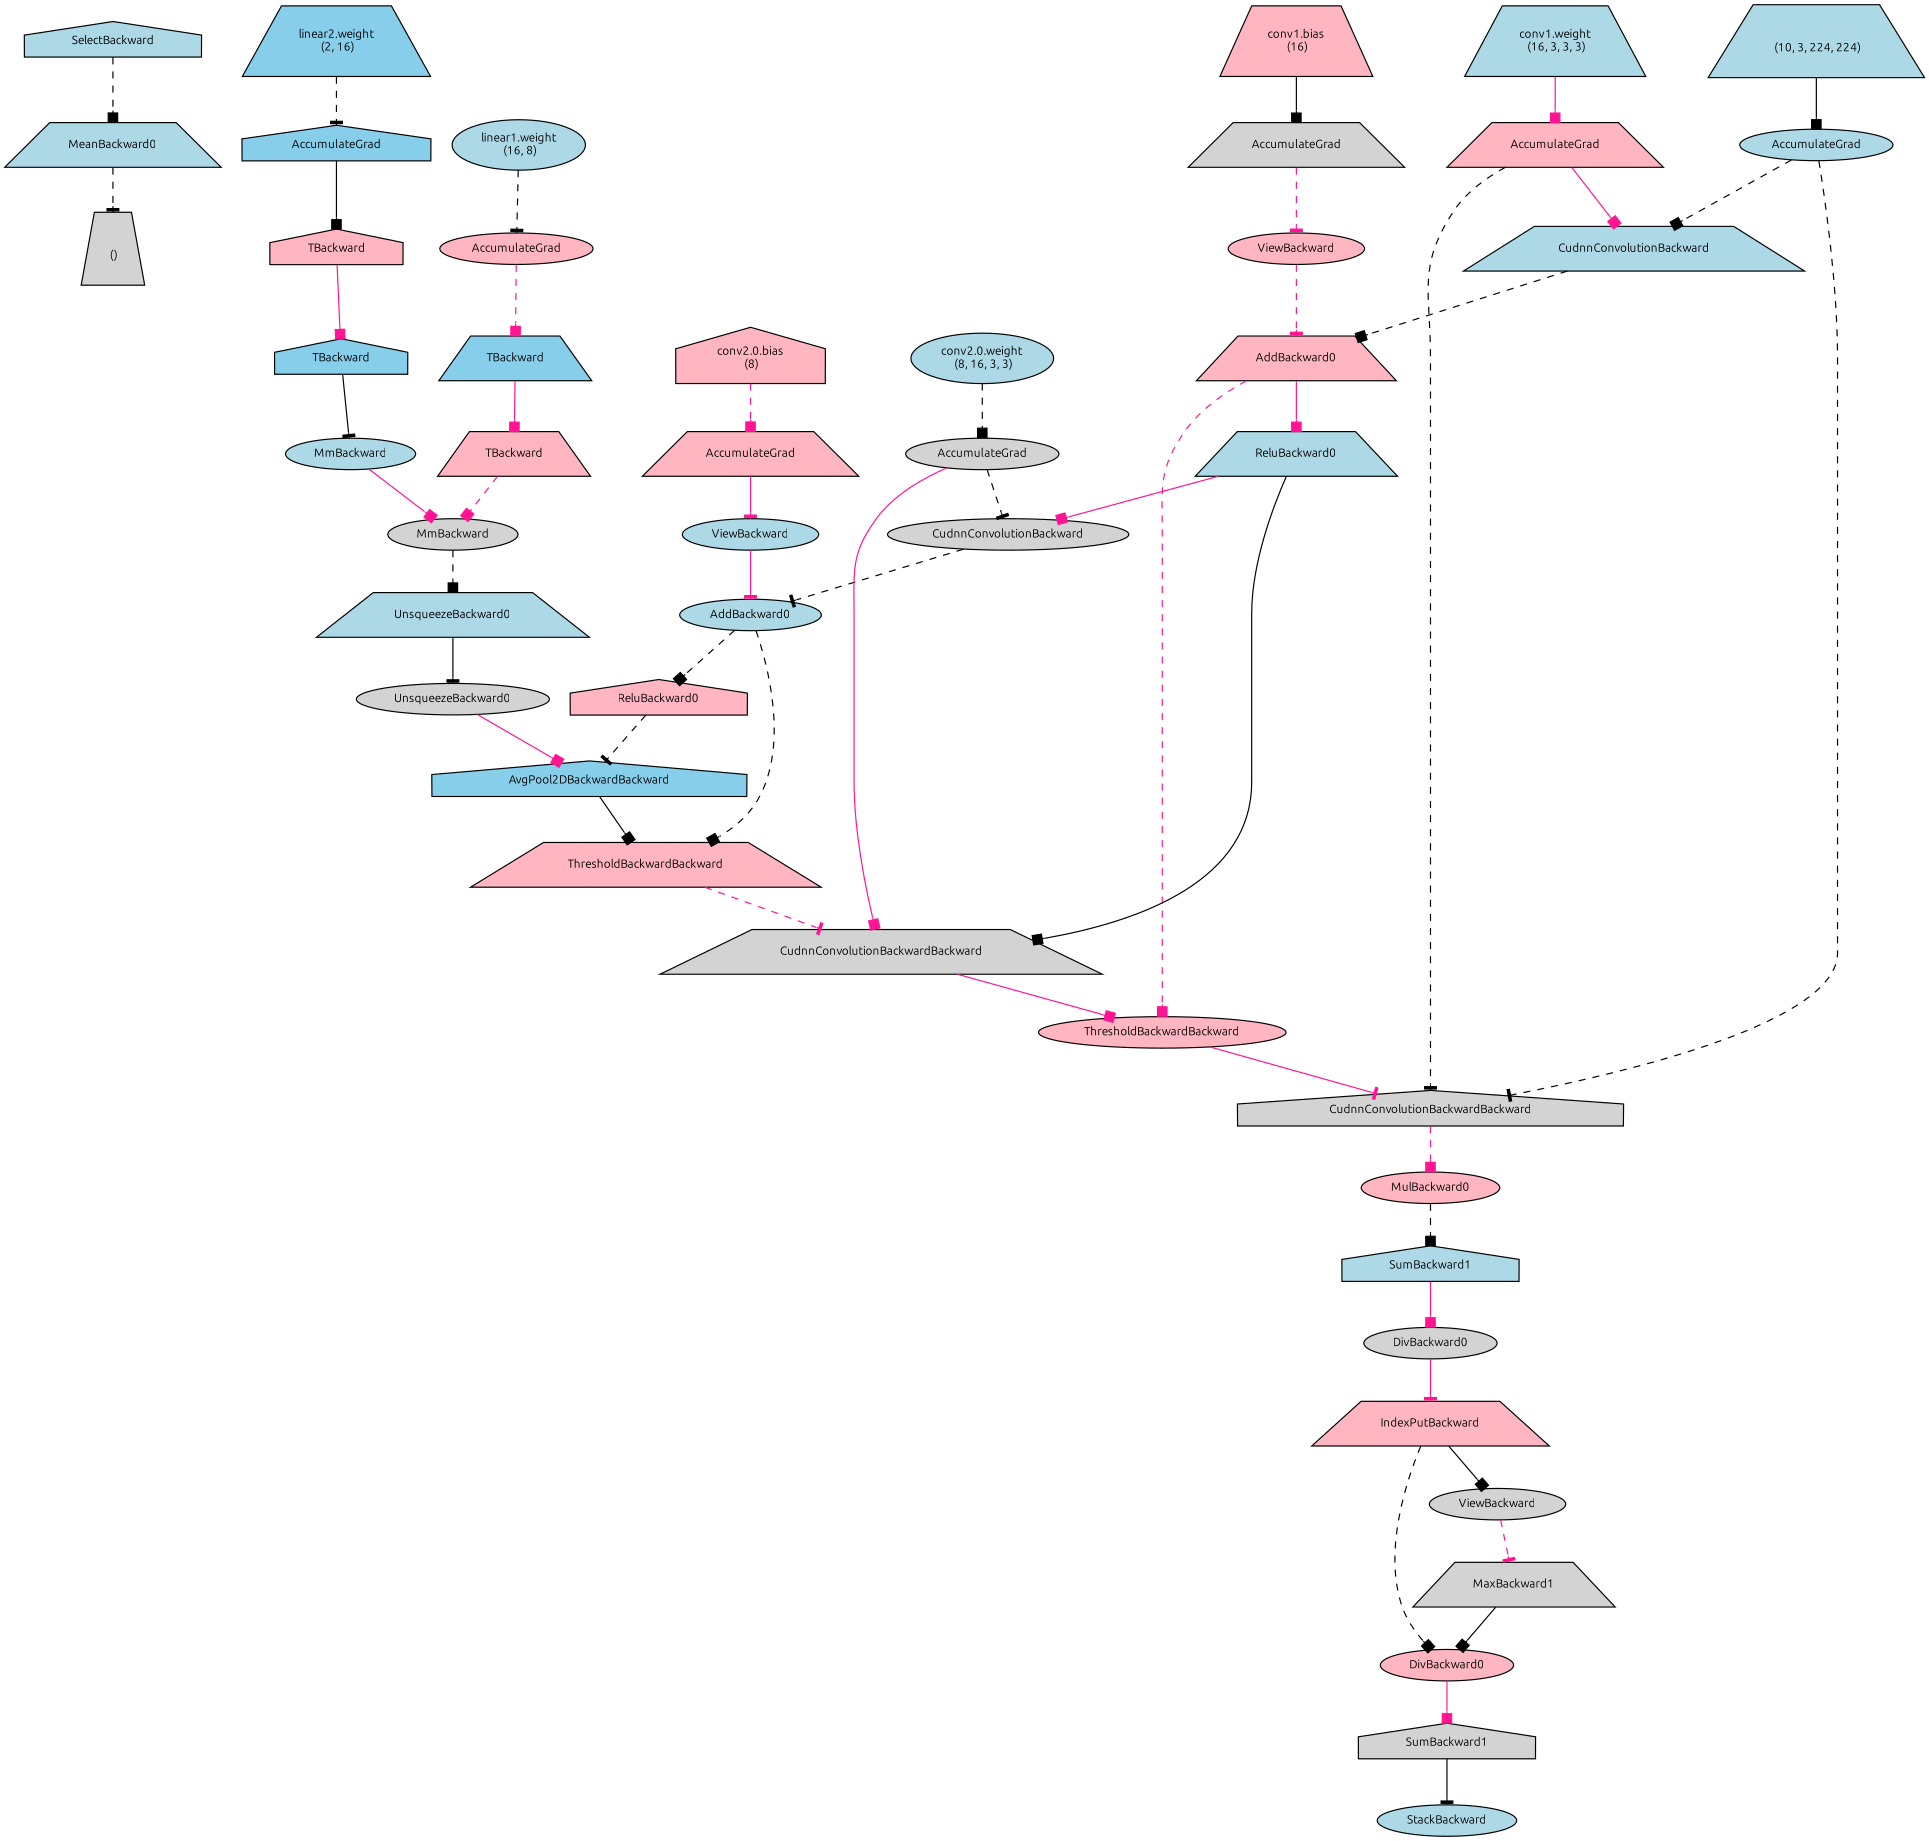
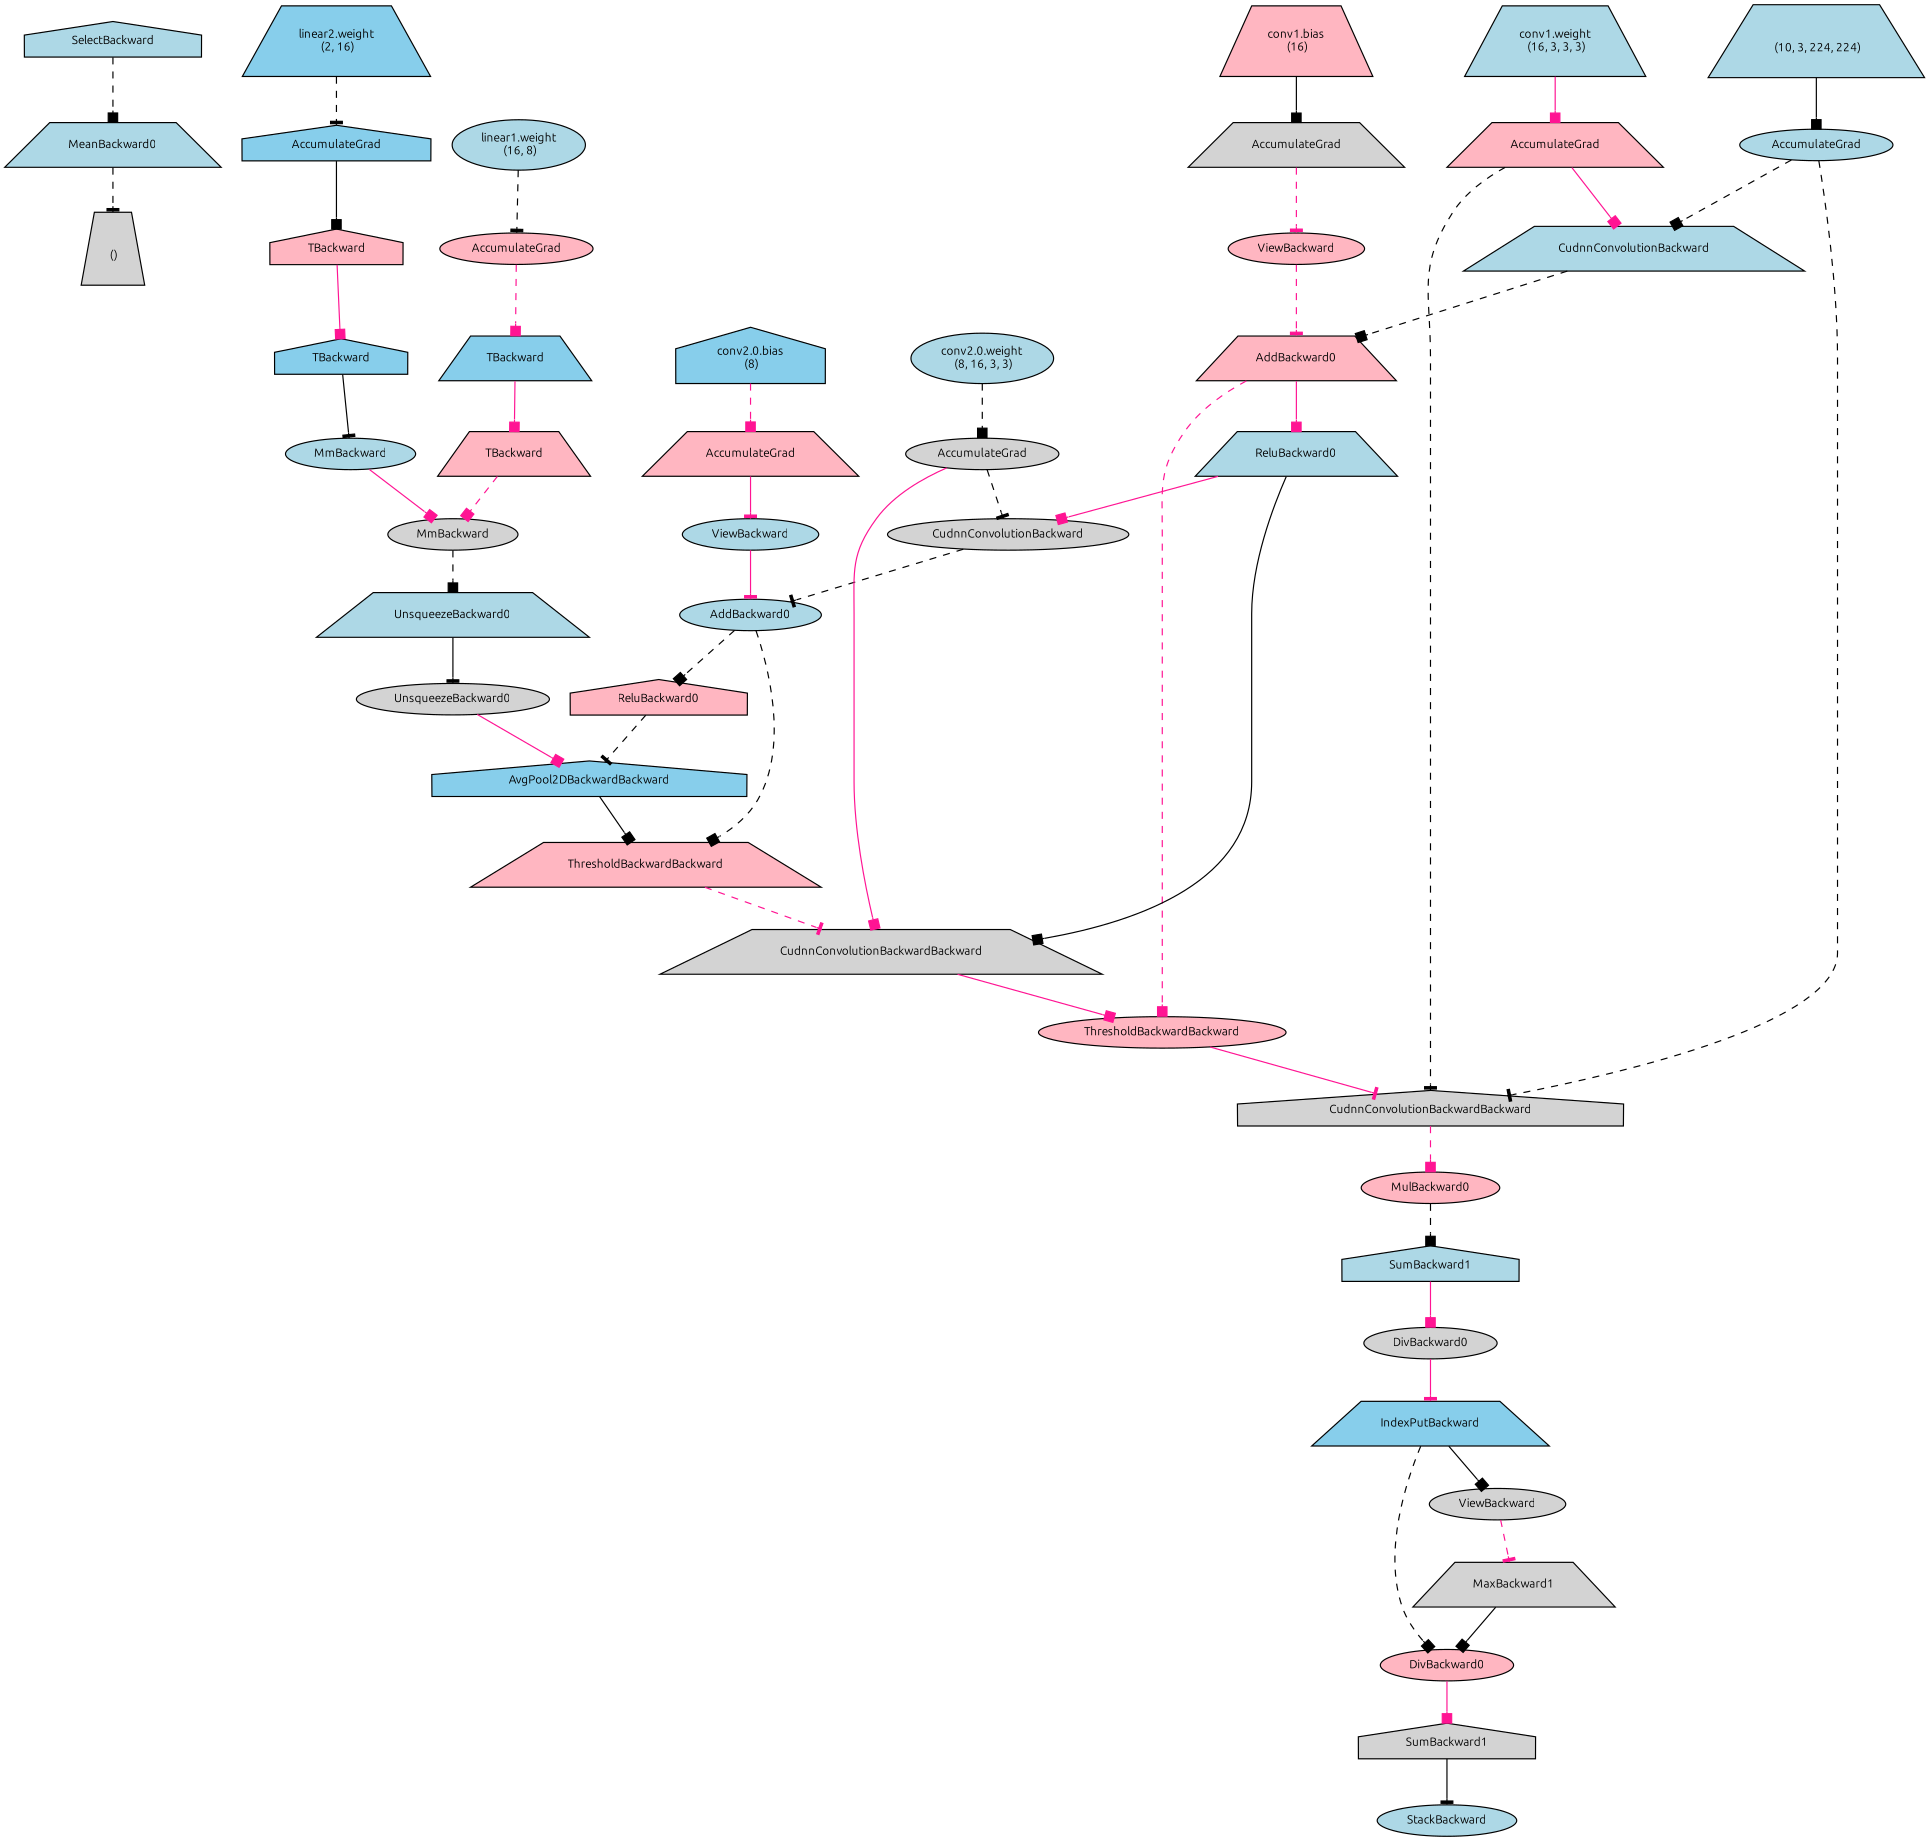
(751, 358) -> (751, 358)
(1430, 1424) -> (1430, 1424)
